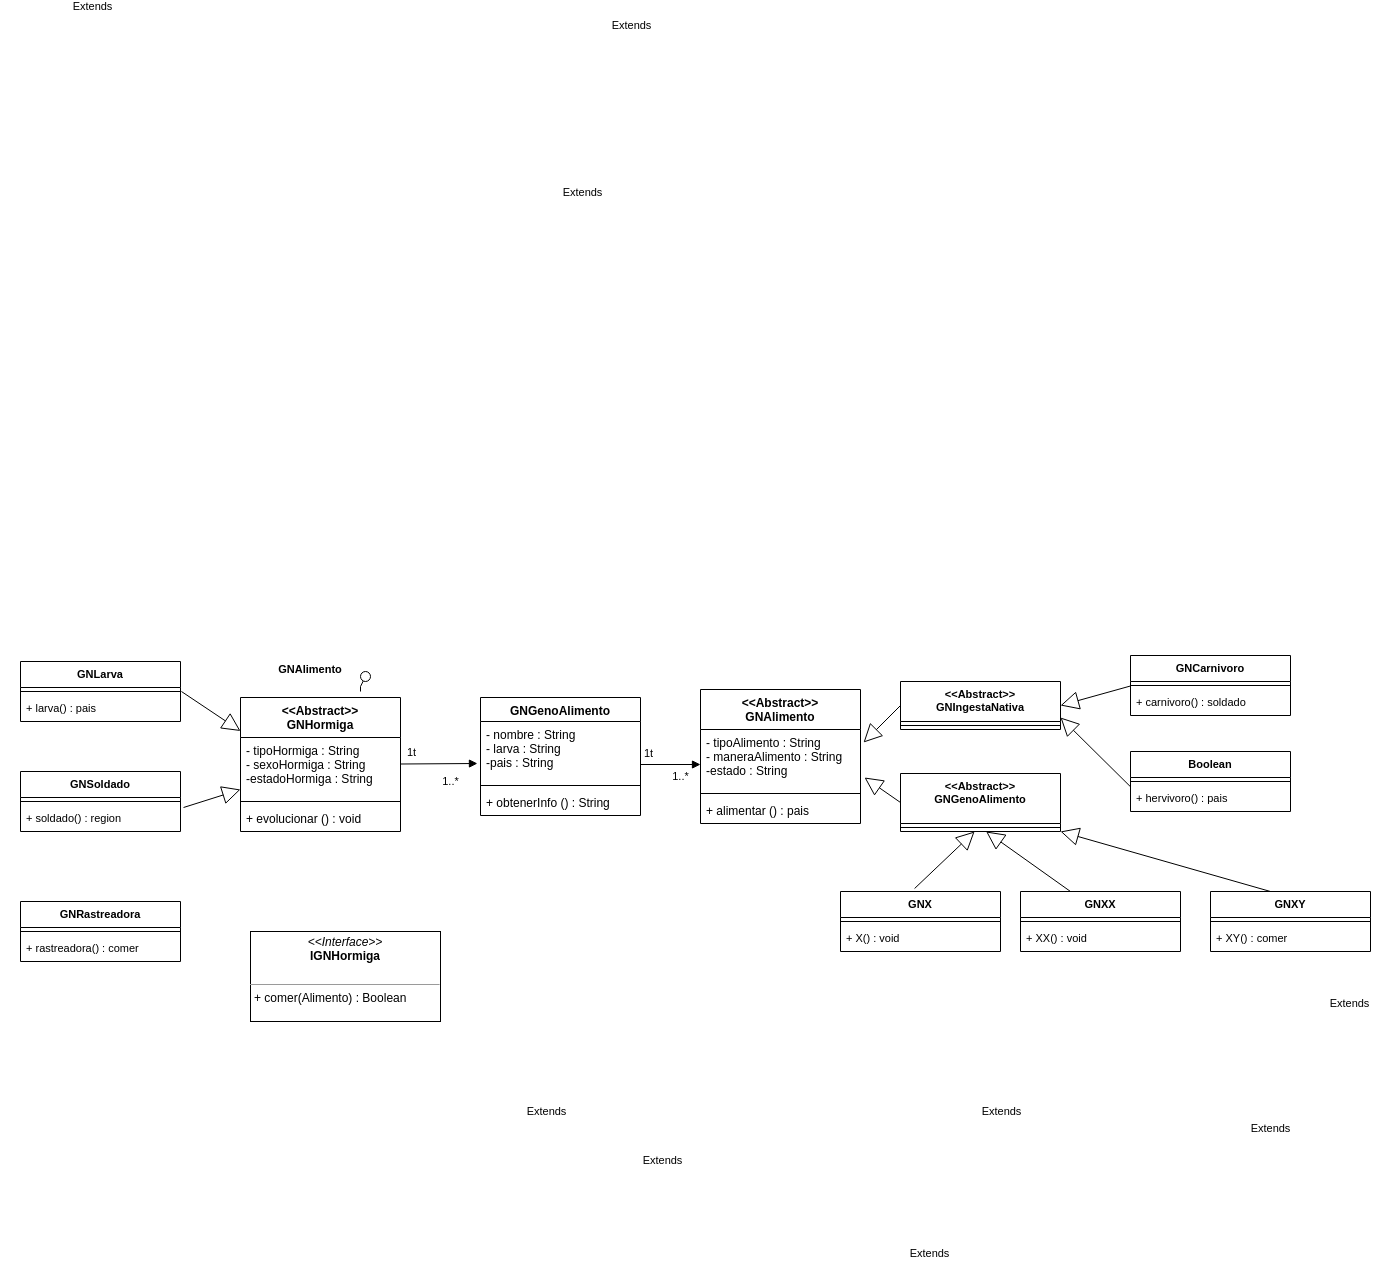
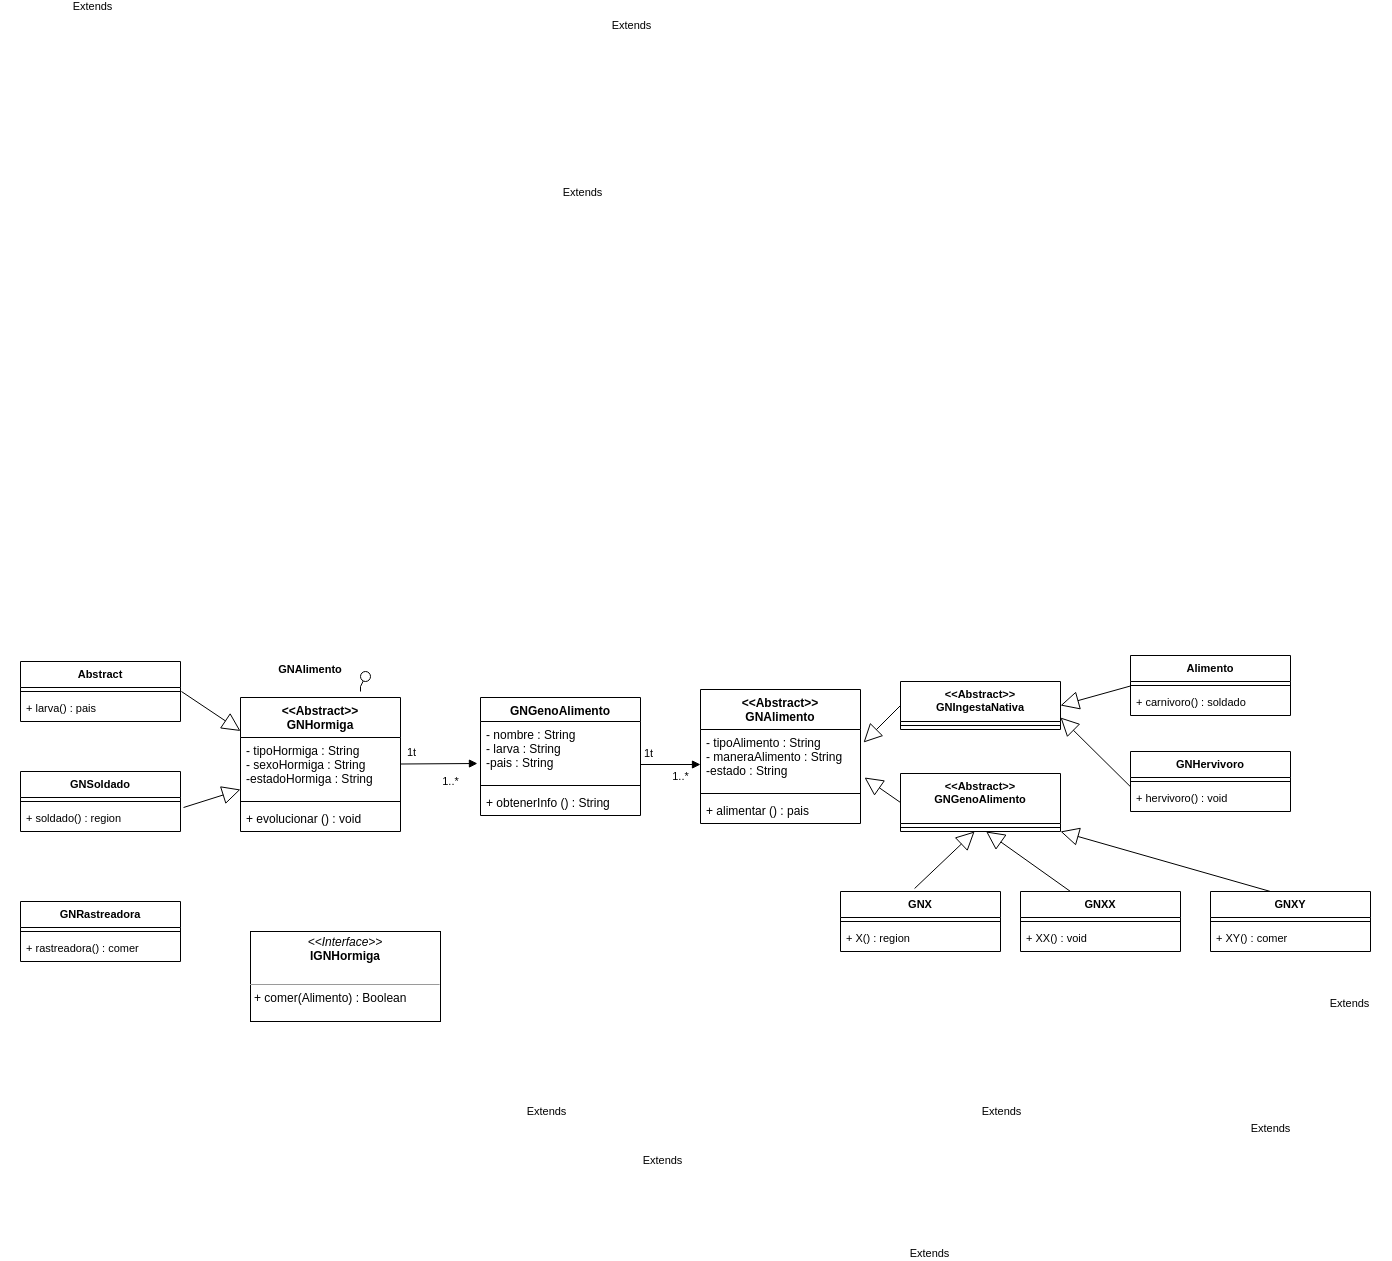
(1210, 668) -> (1210, 668)
(100, 674) -> (100, 674)
(1210, 764) -> (1210, 764)
(1189, 798) -> (1189, 798)
(876, 938) -> (882, 938)
